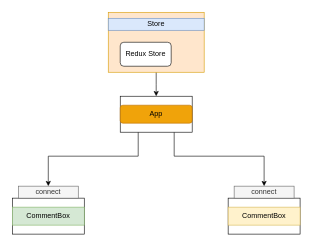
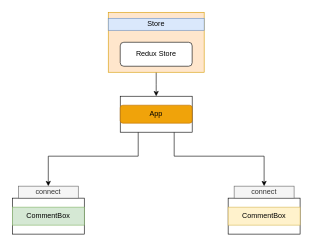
(146, 54) -> (156, 54)
